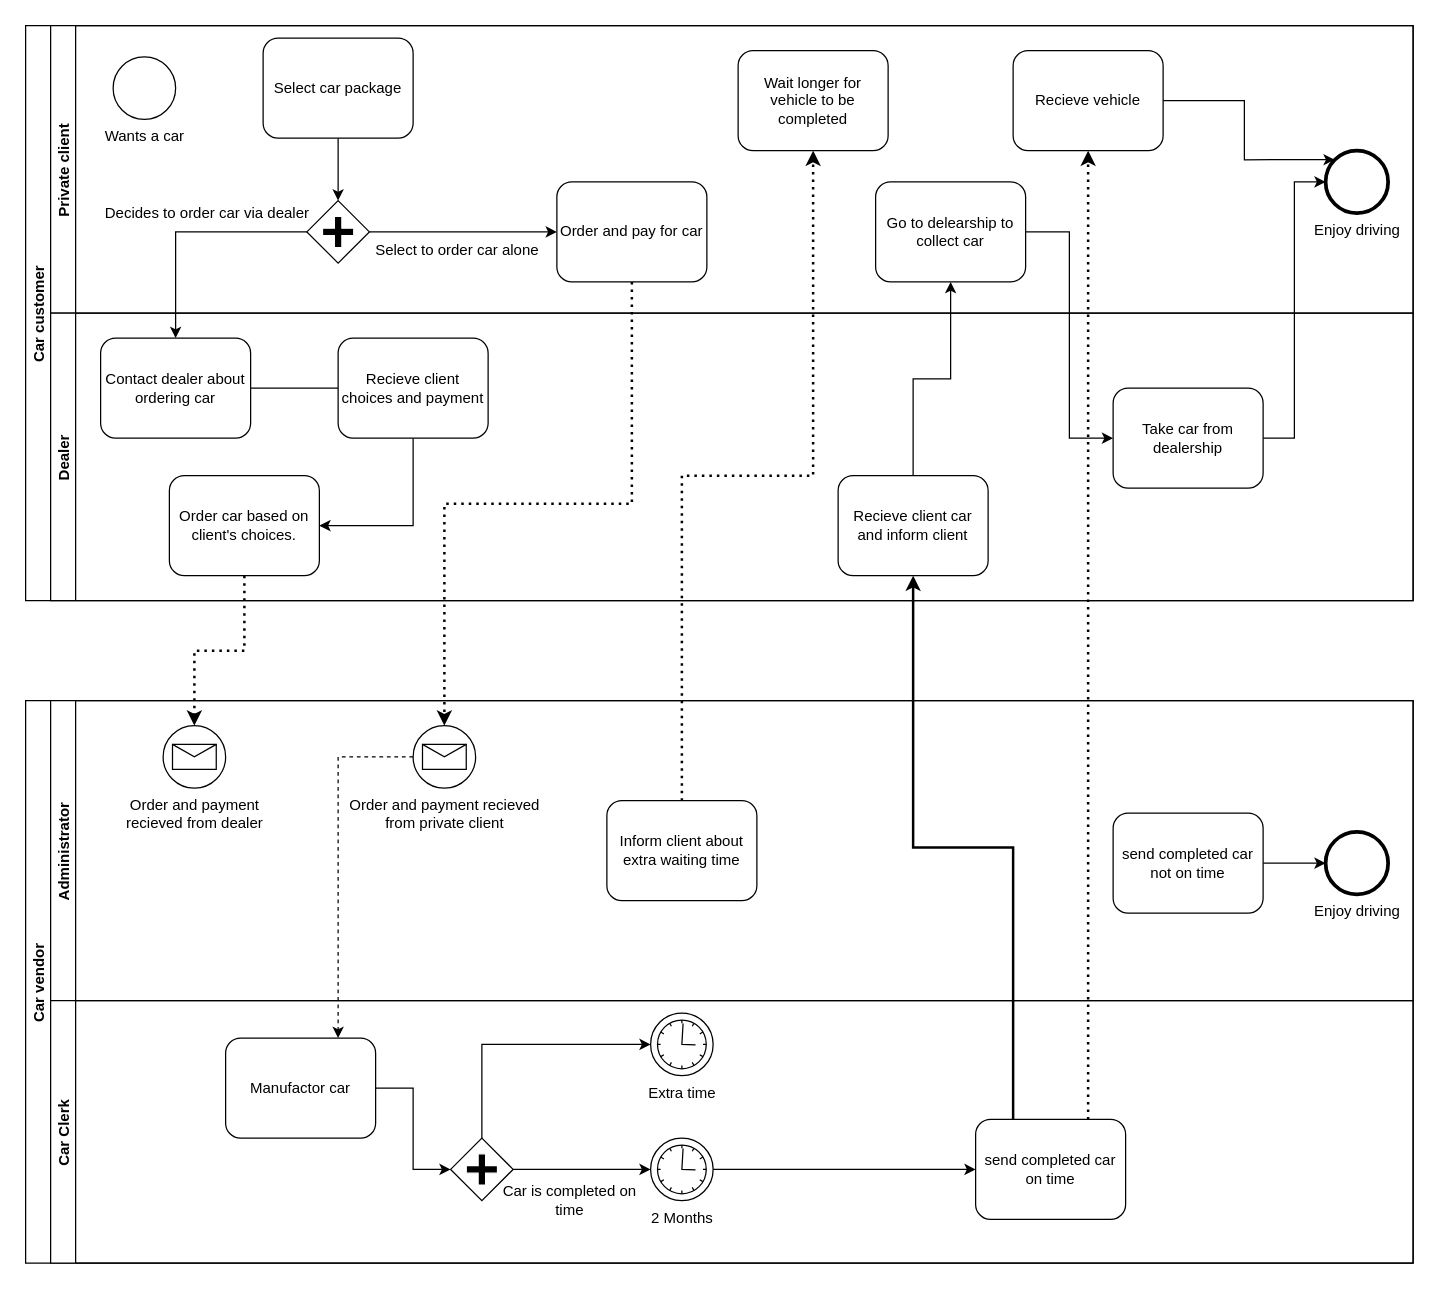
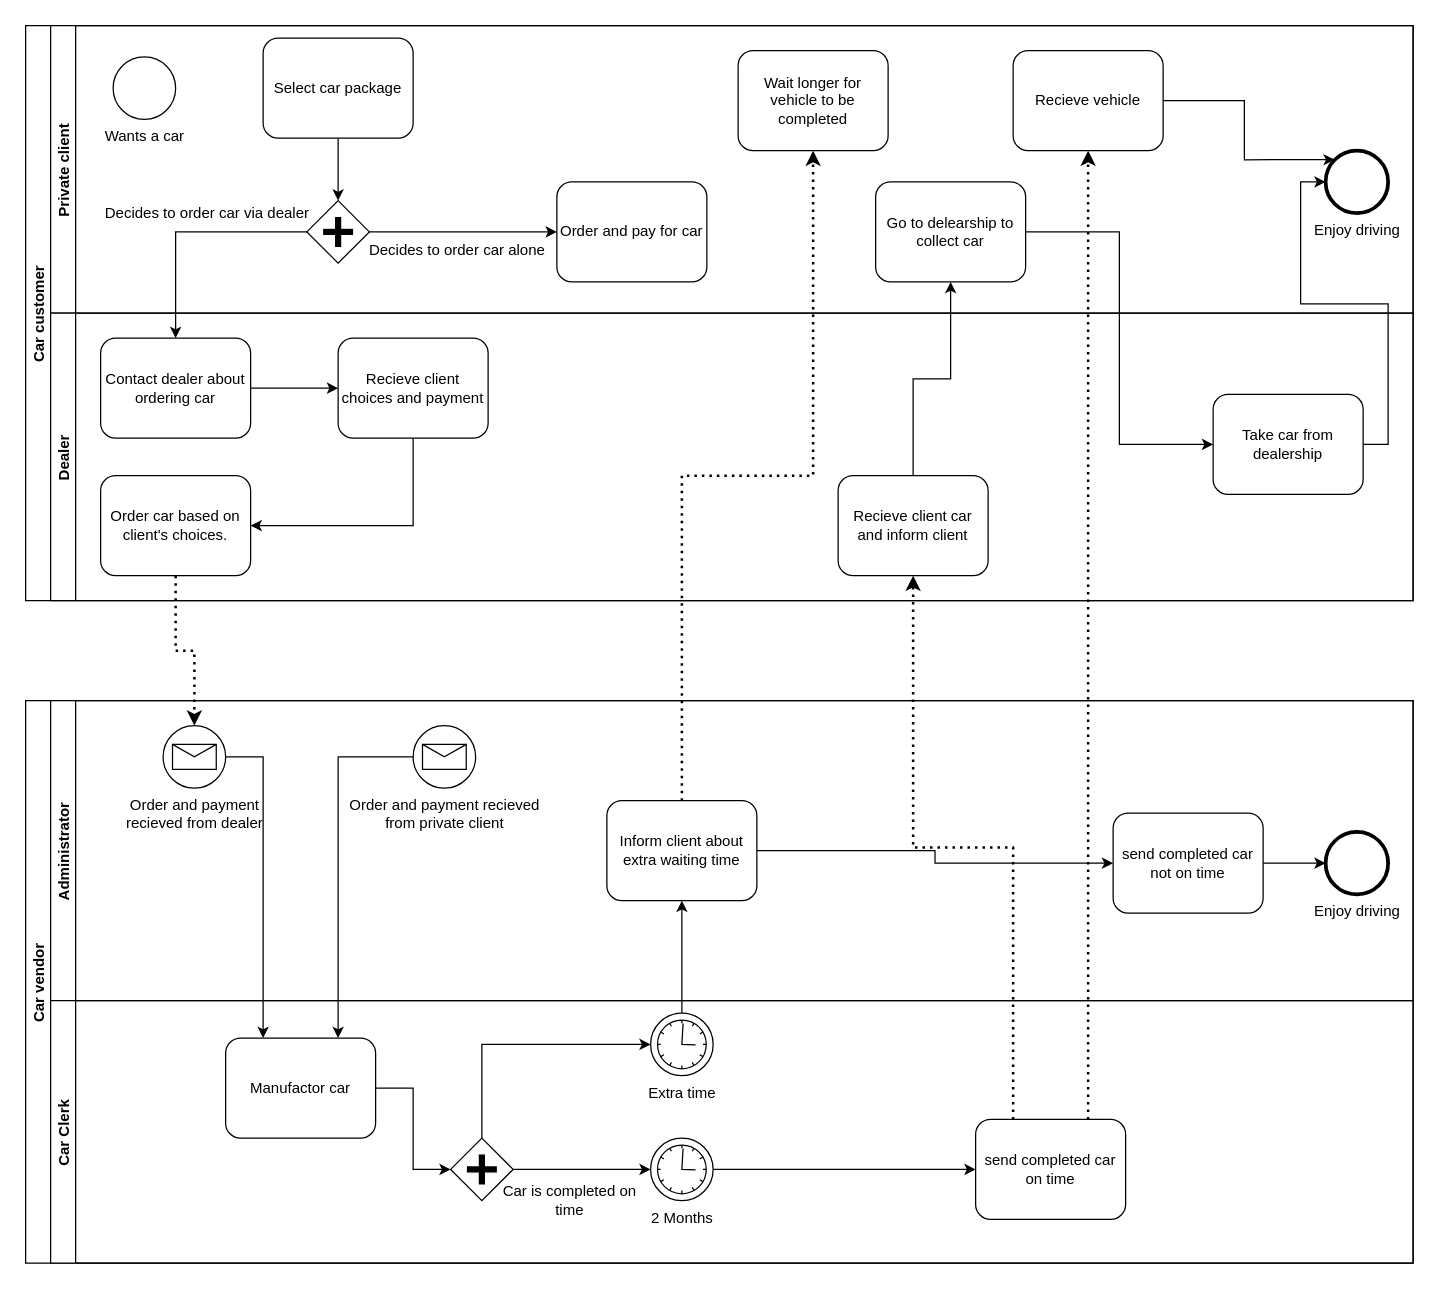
(458, 251) -> (458, 251)
(331, 388) -> (328, 388)
(1188, 438) -> (1288, 444)
(527, 504) -> none
(244, 526) -> (176, 526)
(969, 848) -> (969, 848)
none -> (935, 853)
(338, 856) -> (338, 856)
none -> (263, 875)
none -> (682, 961)
